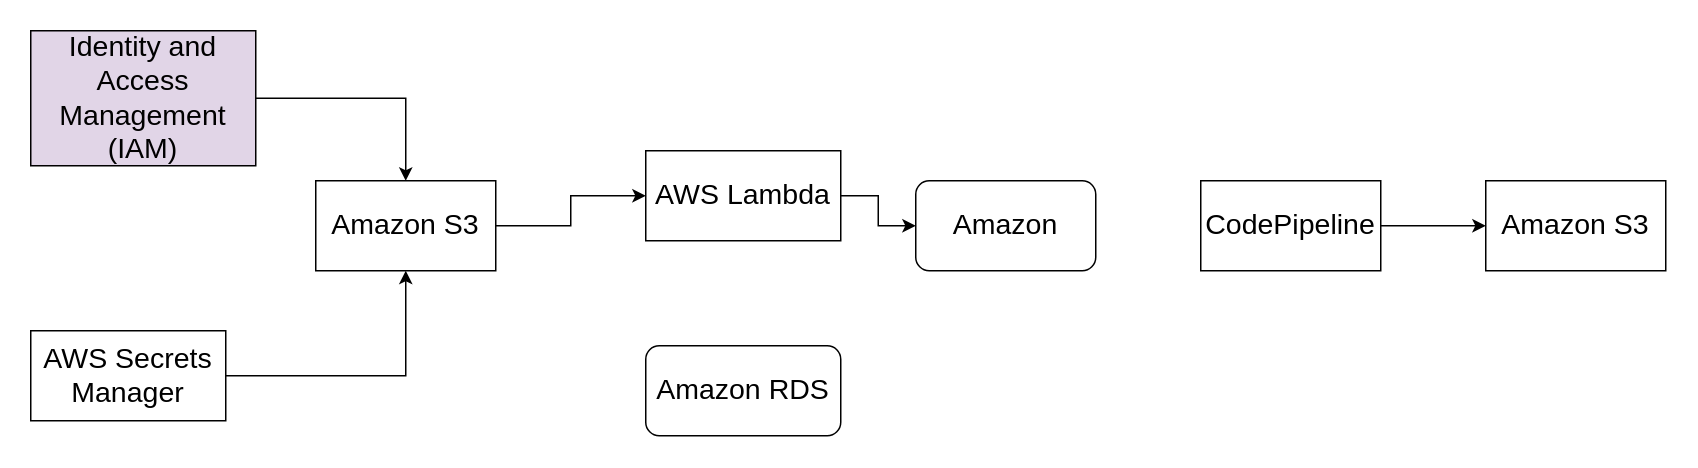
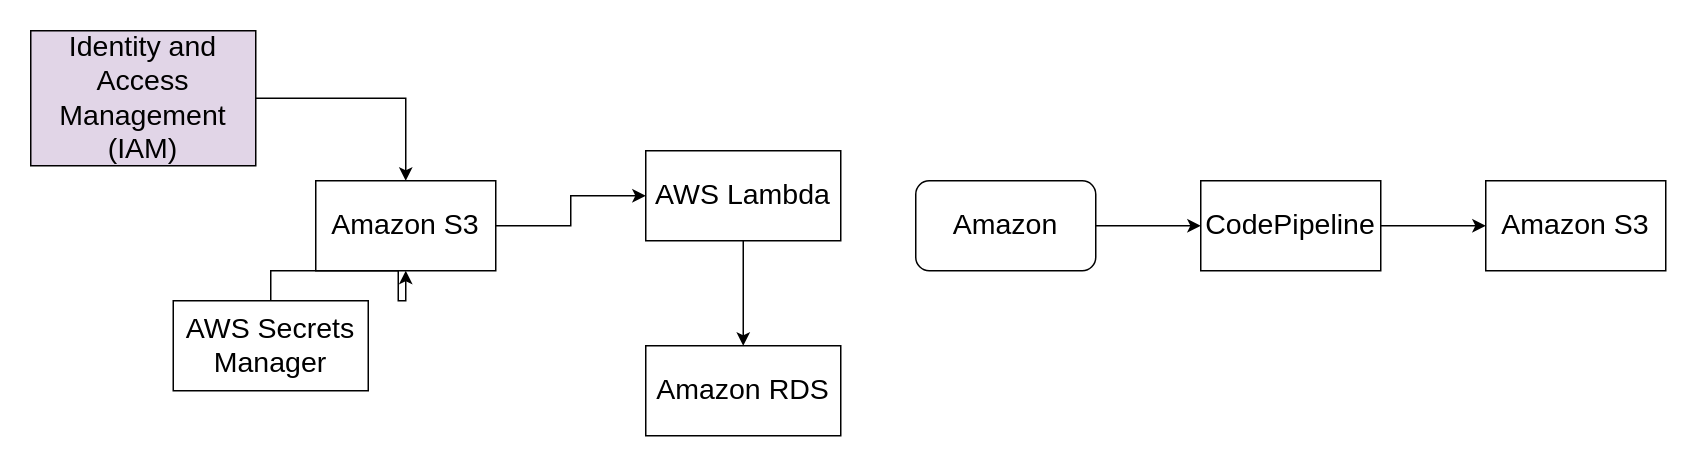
(878, 206) -> none
none -> (1143, 226)
none -> (743, 288)
(128, 376) -> (271, 346)
(743, 391) -> (743, 391)
